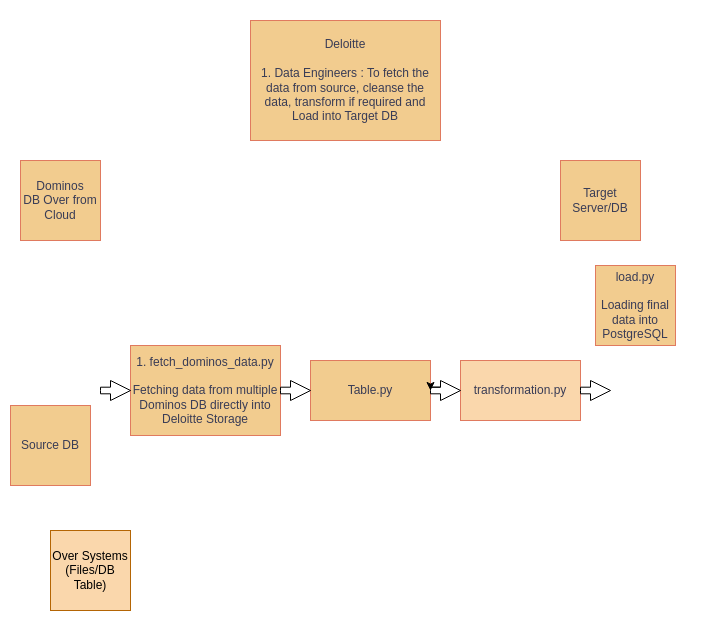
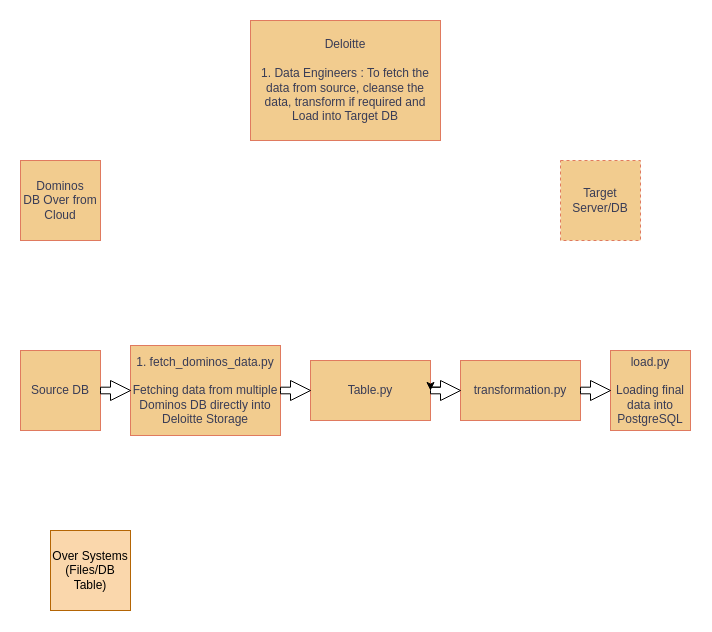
(601, 201) -> (601, 201)
(636, 306) -> (651, 391)
(521, 391) -> (521, 391)
(51, 446) -> (61, 391)
